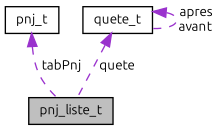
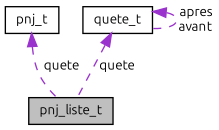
(60, 66) -> (60, 66)
